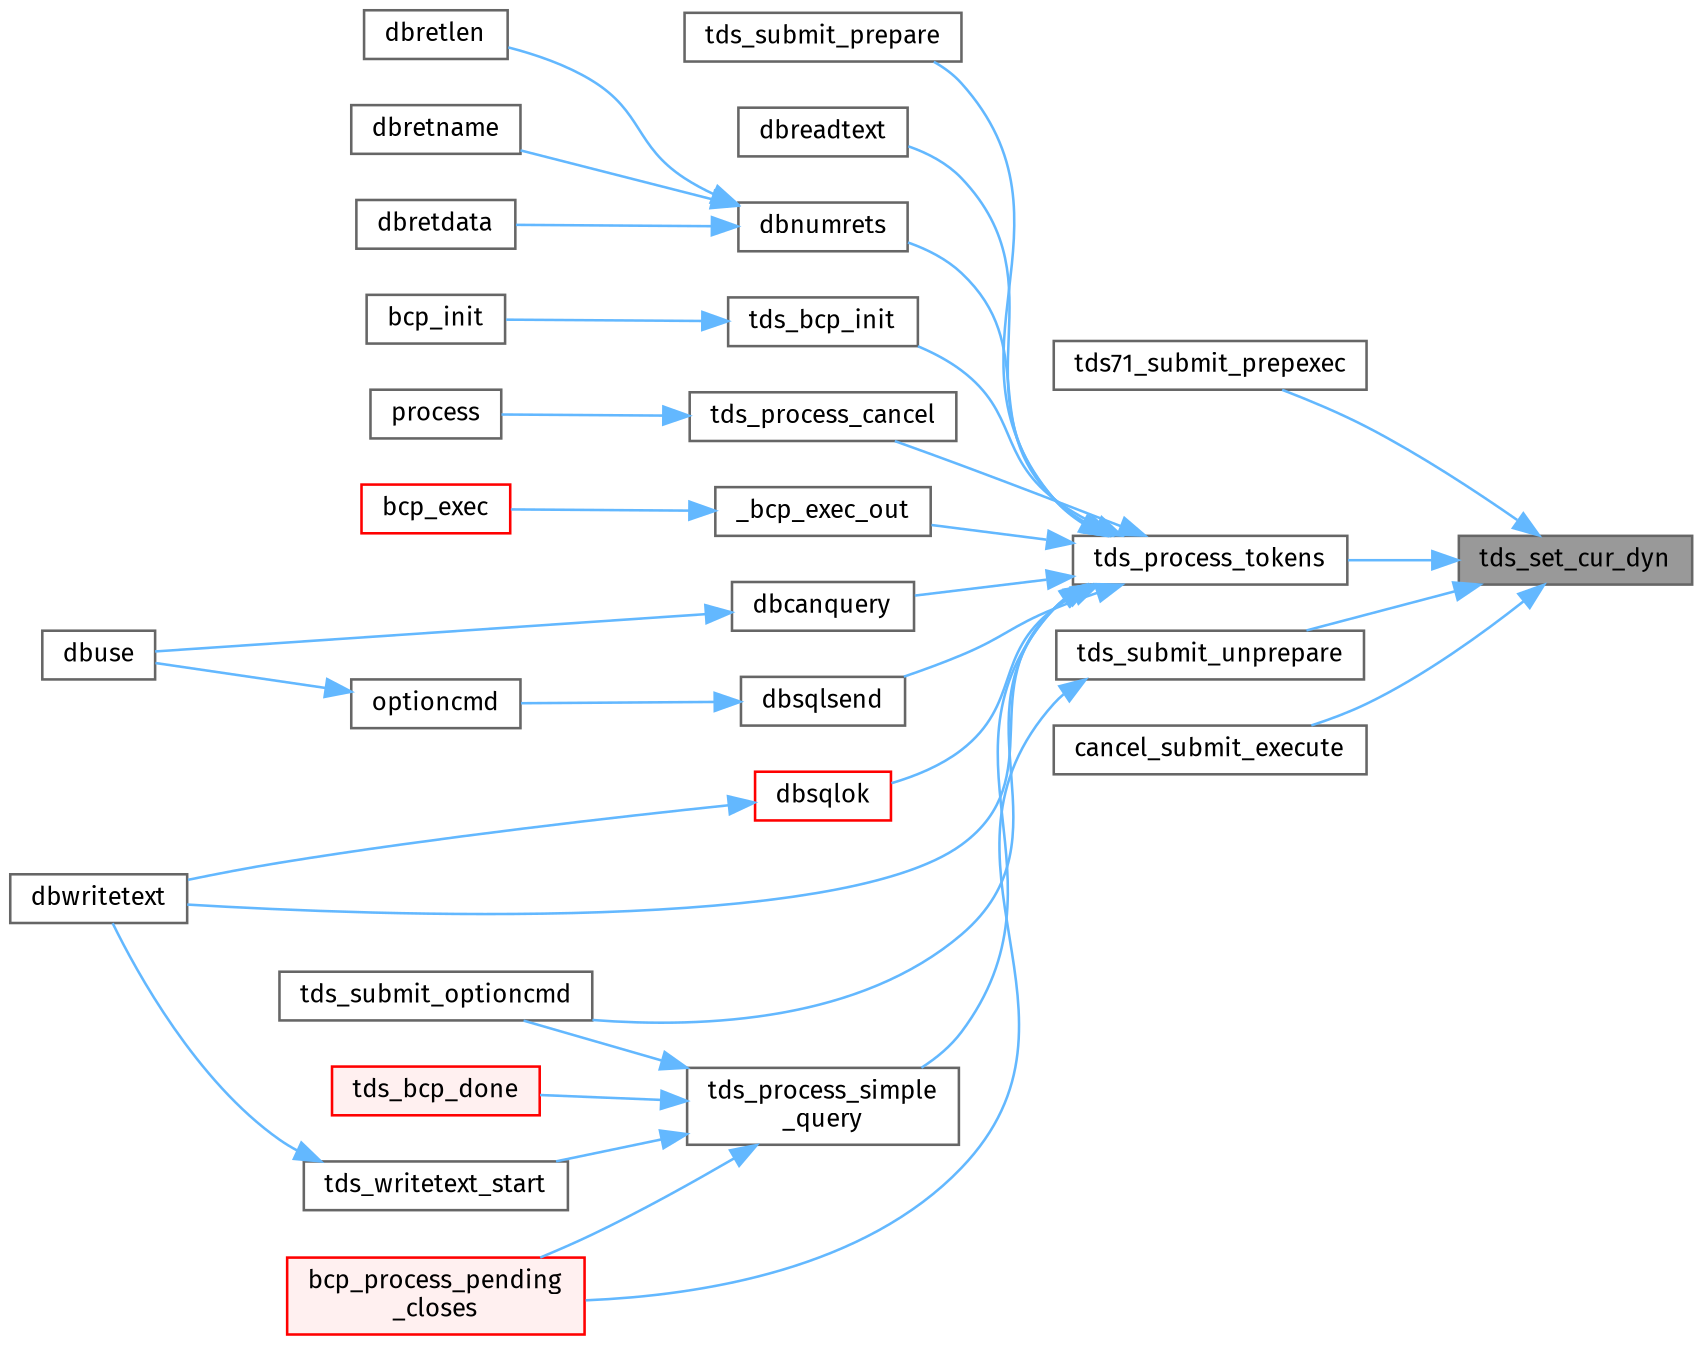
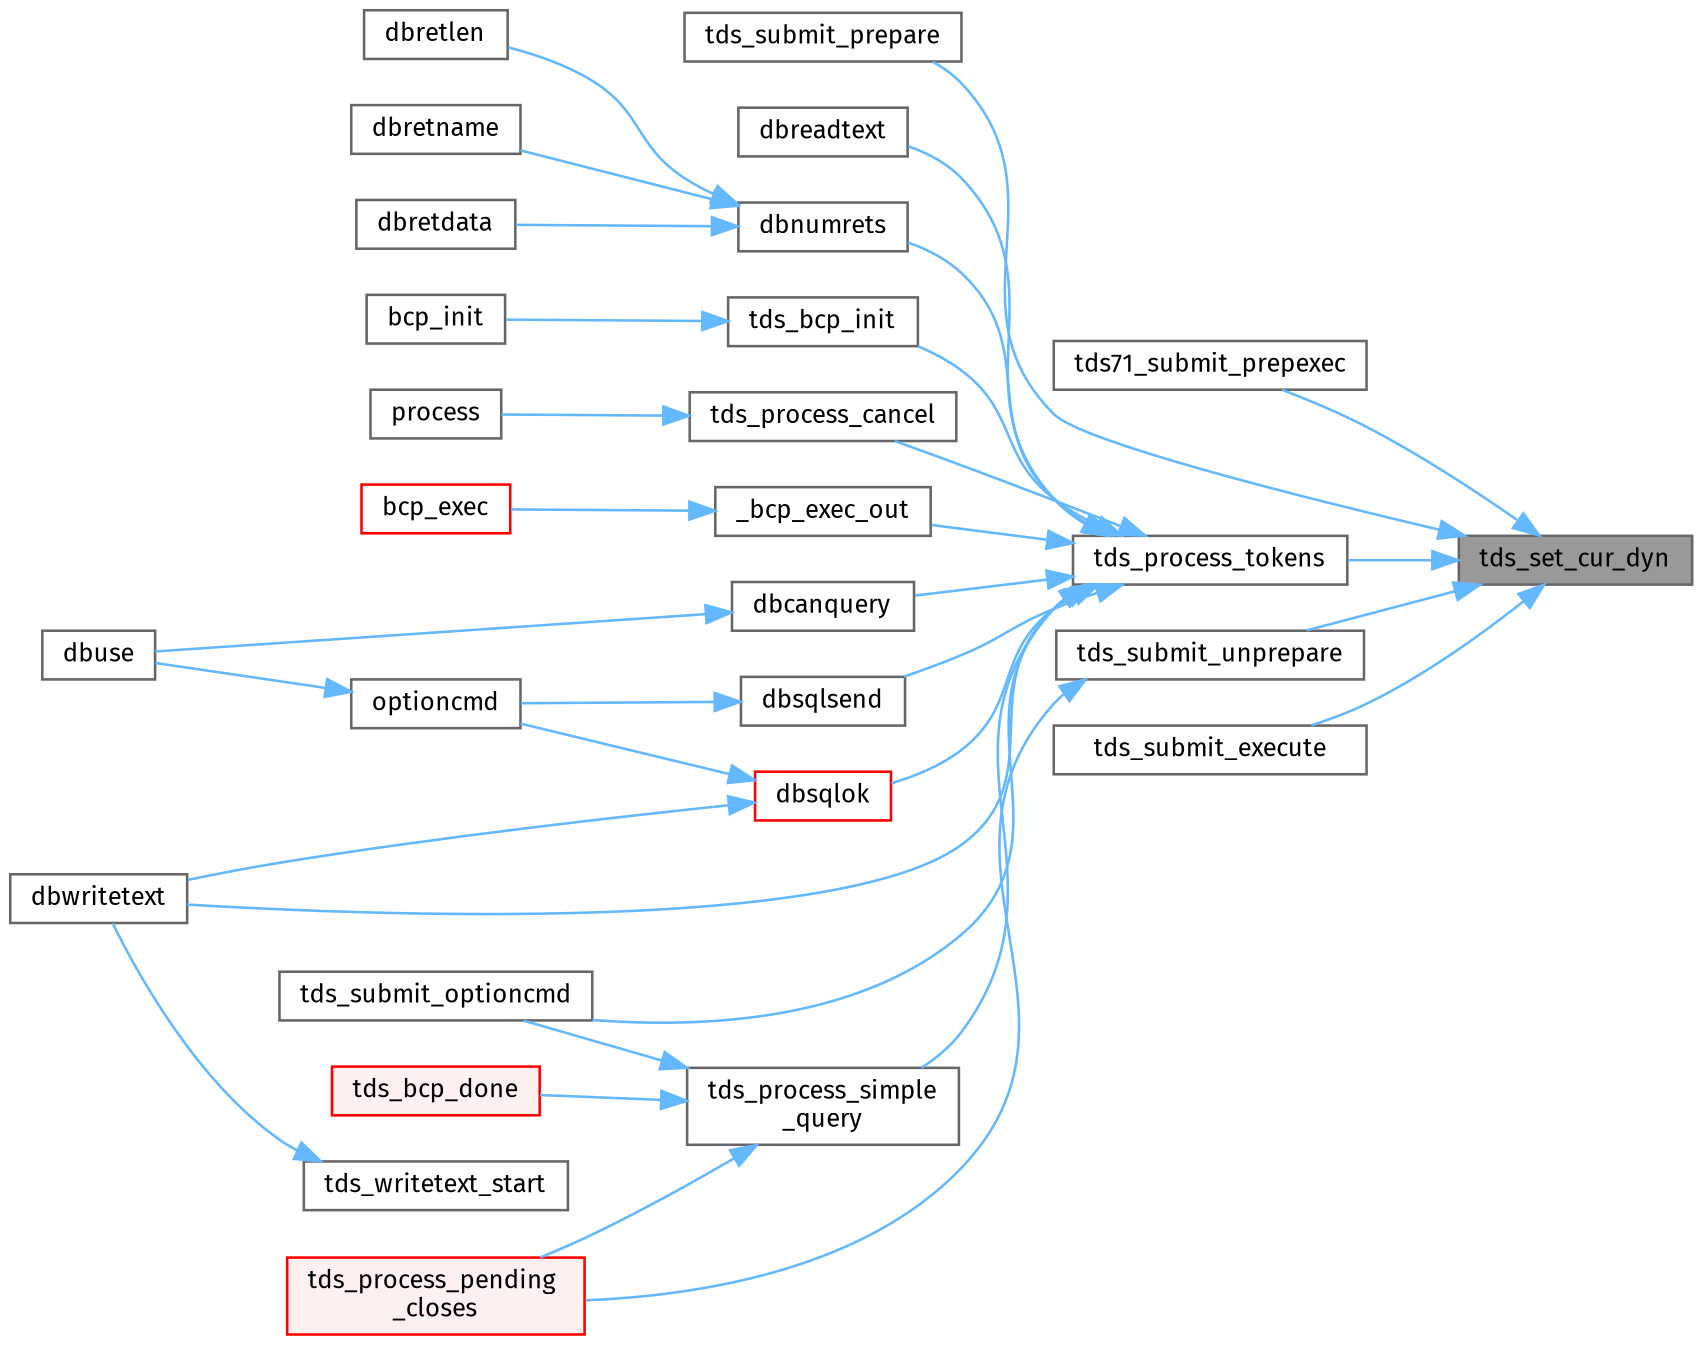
(1013, 228) -> (1059, 417)
none -> (625, 749)
(1210, 750) -> (1210, 750)
(609, 1150) -> none
(436, 1296) -> (436, 1296)
